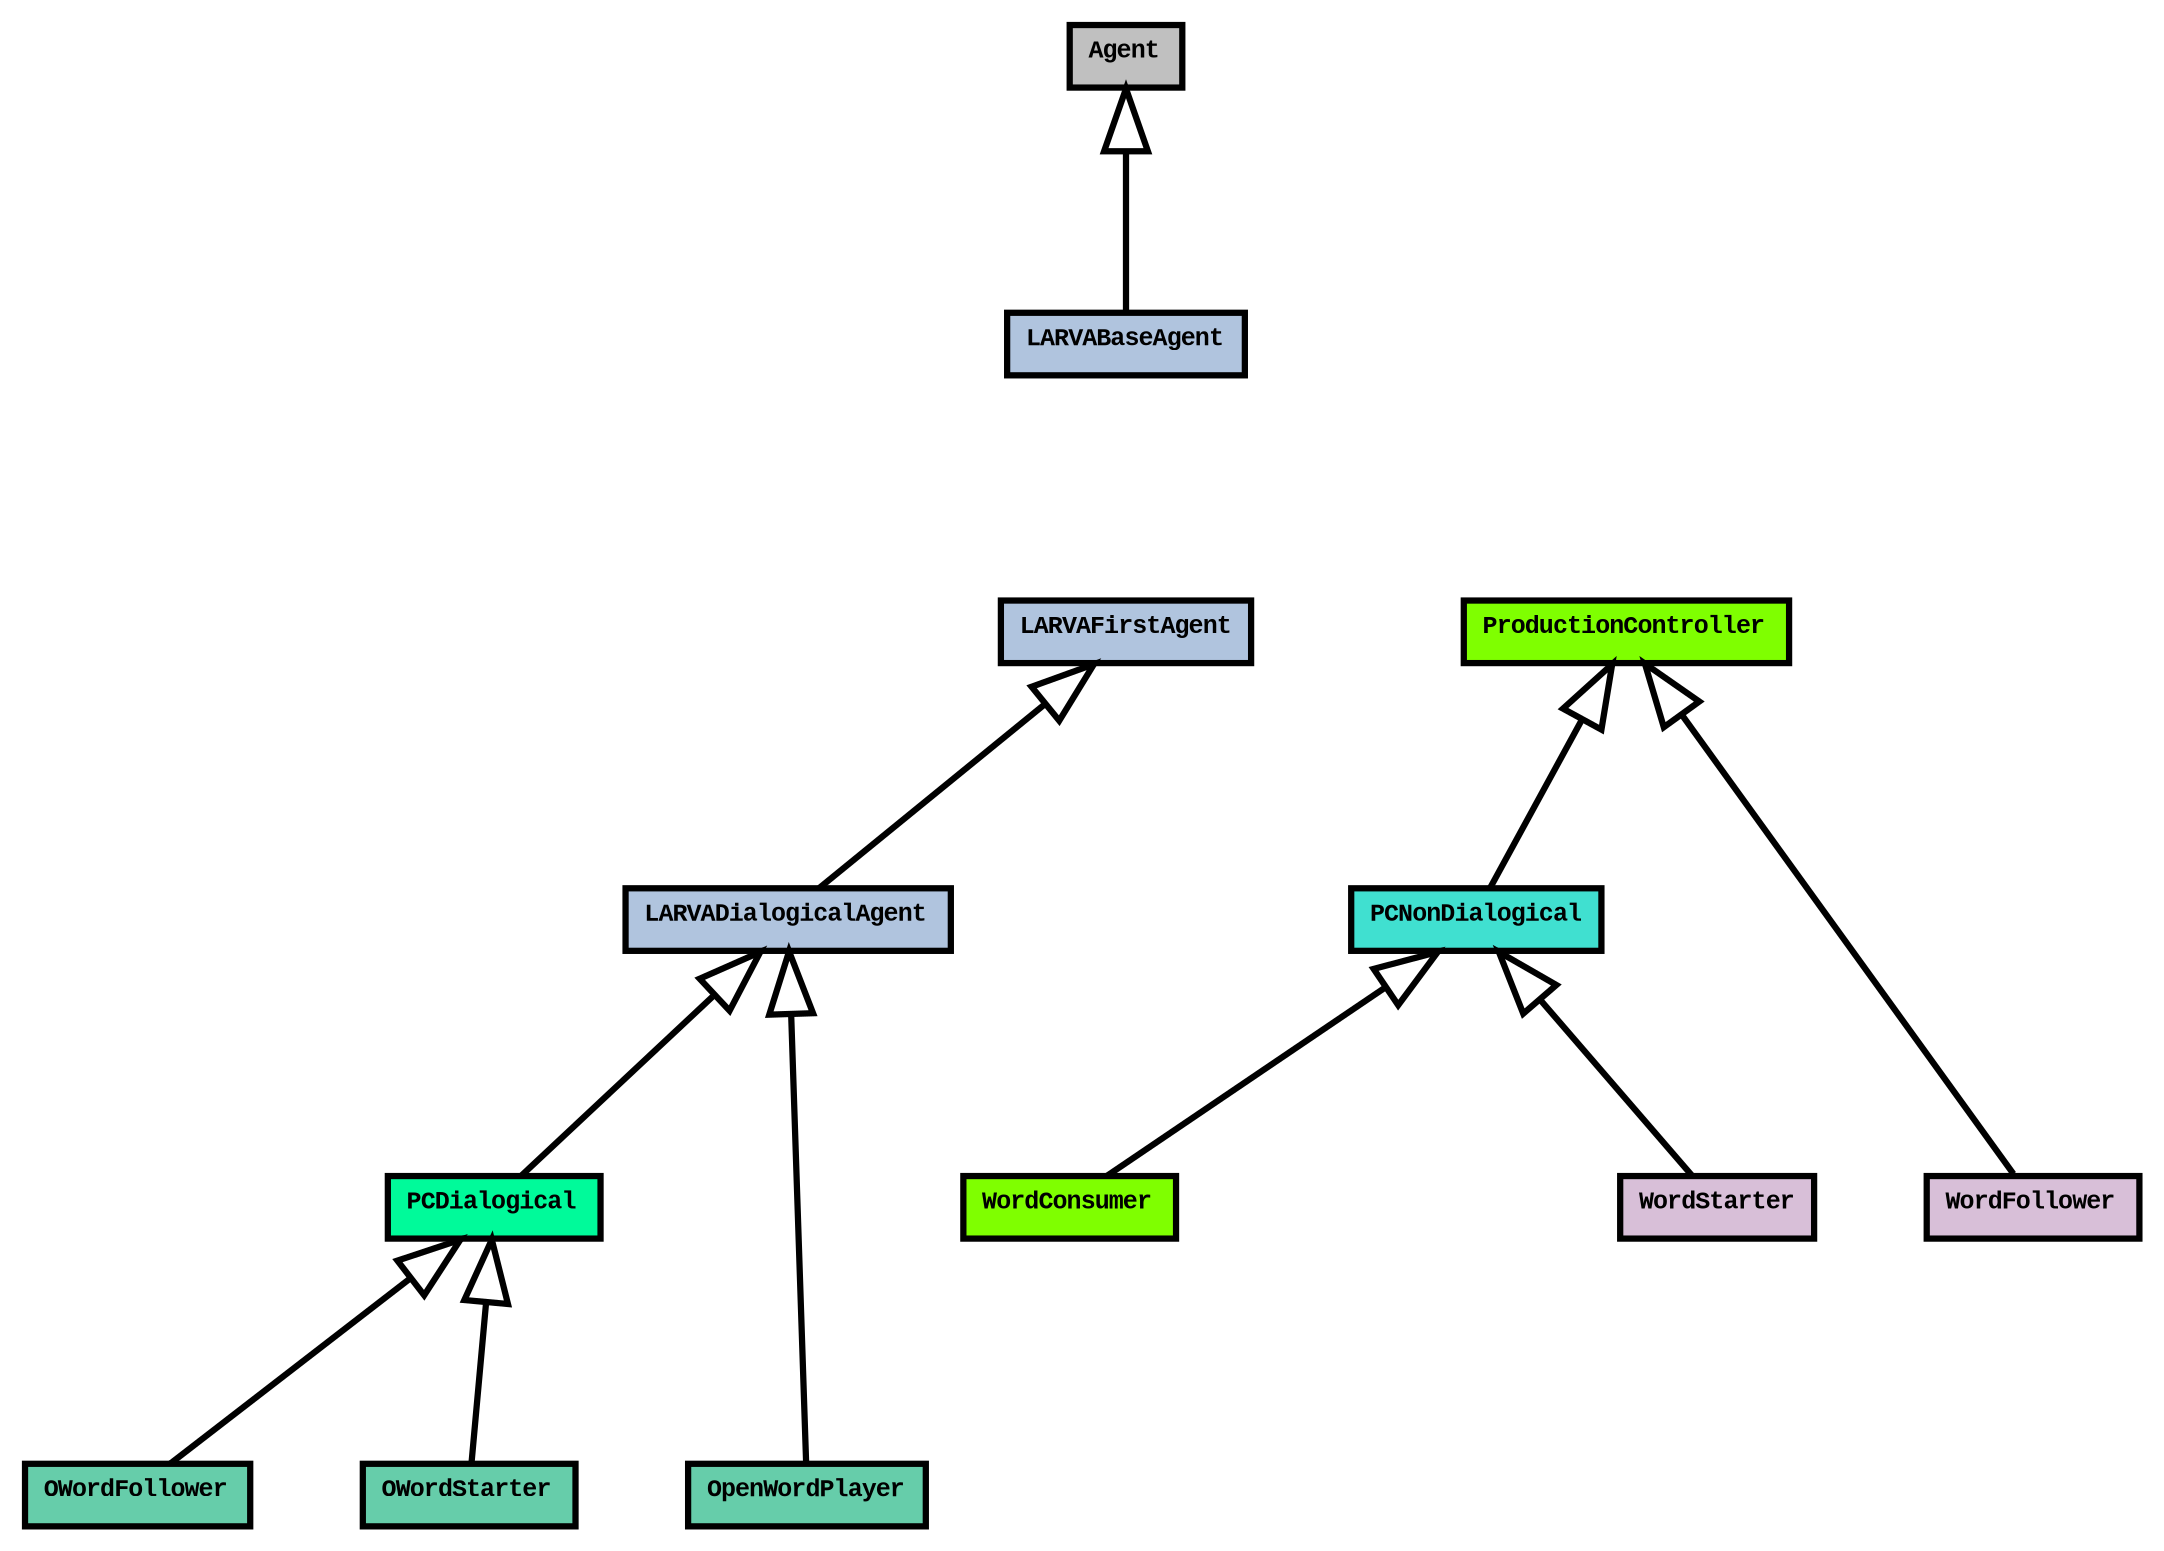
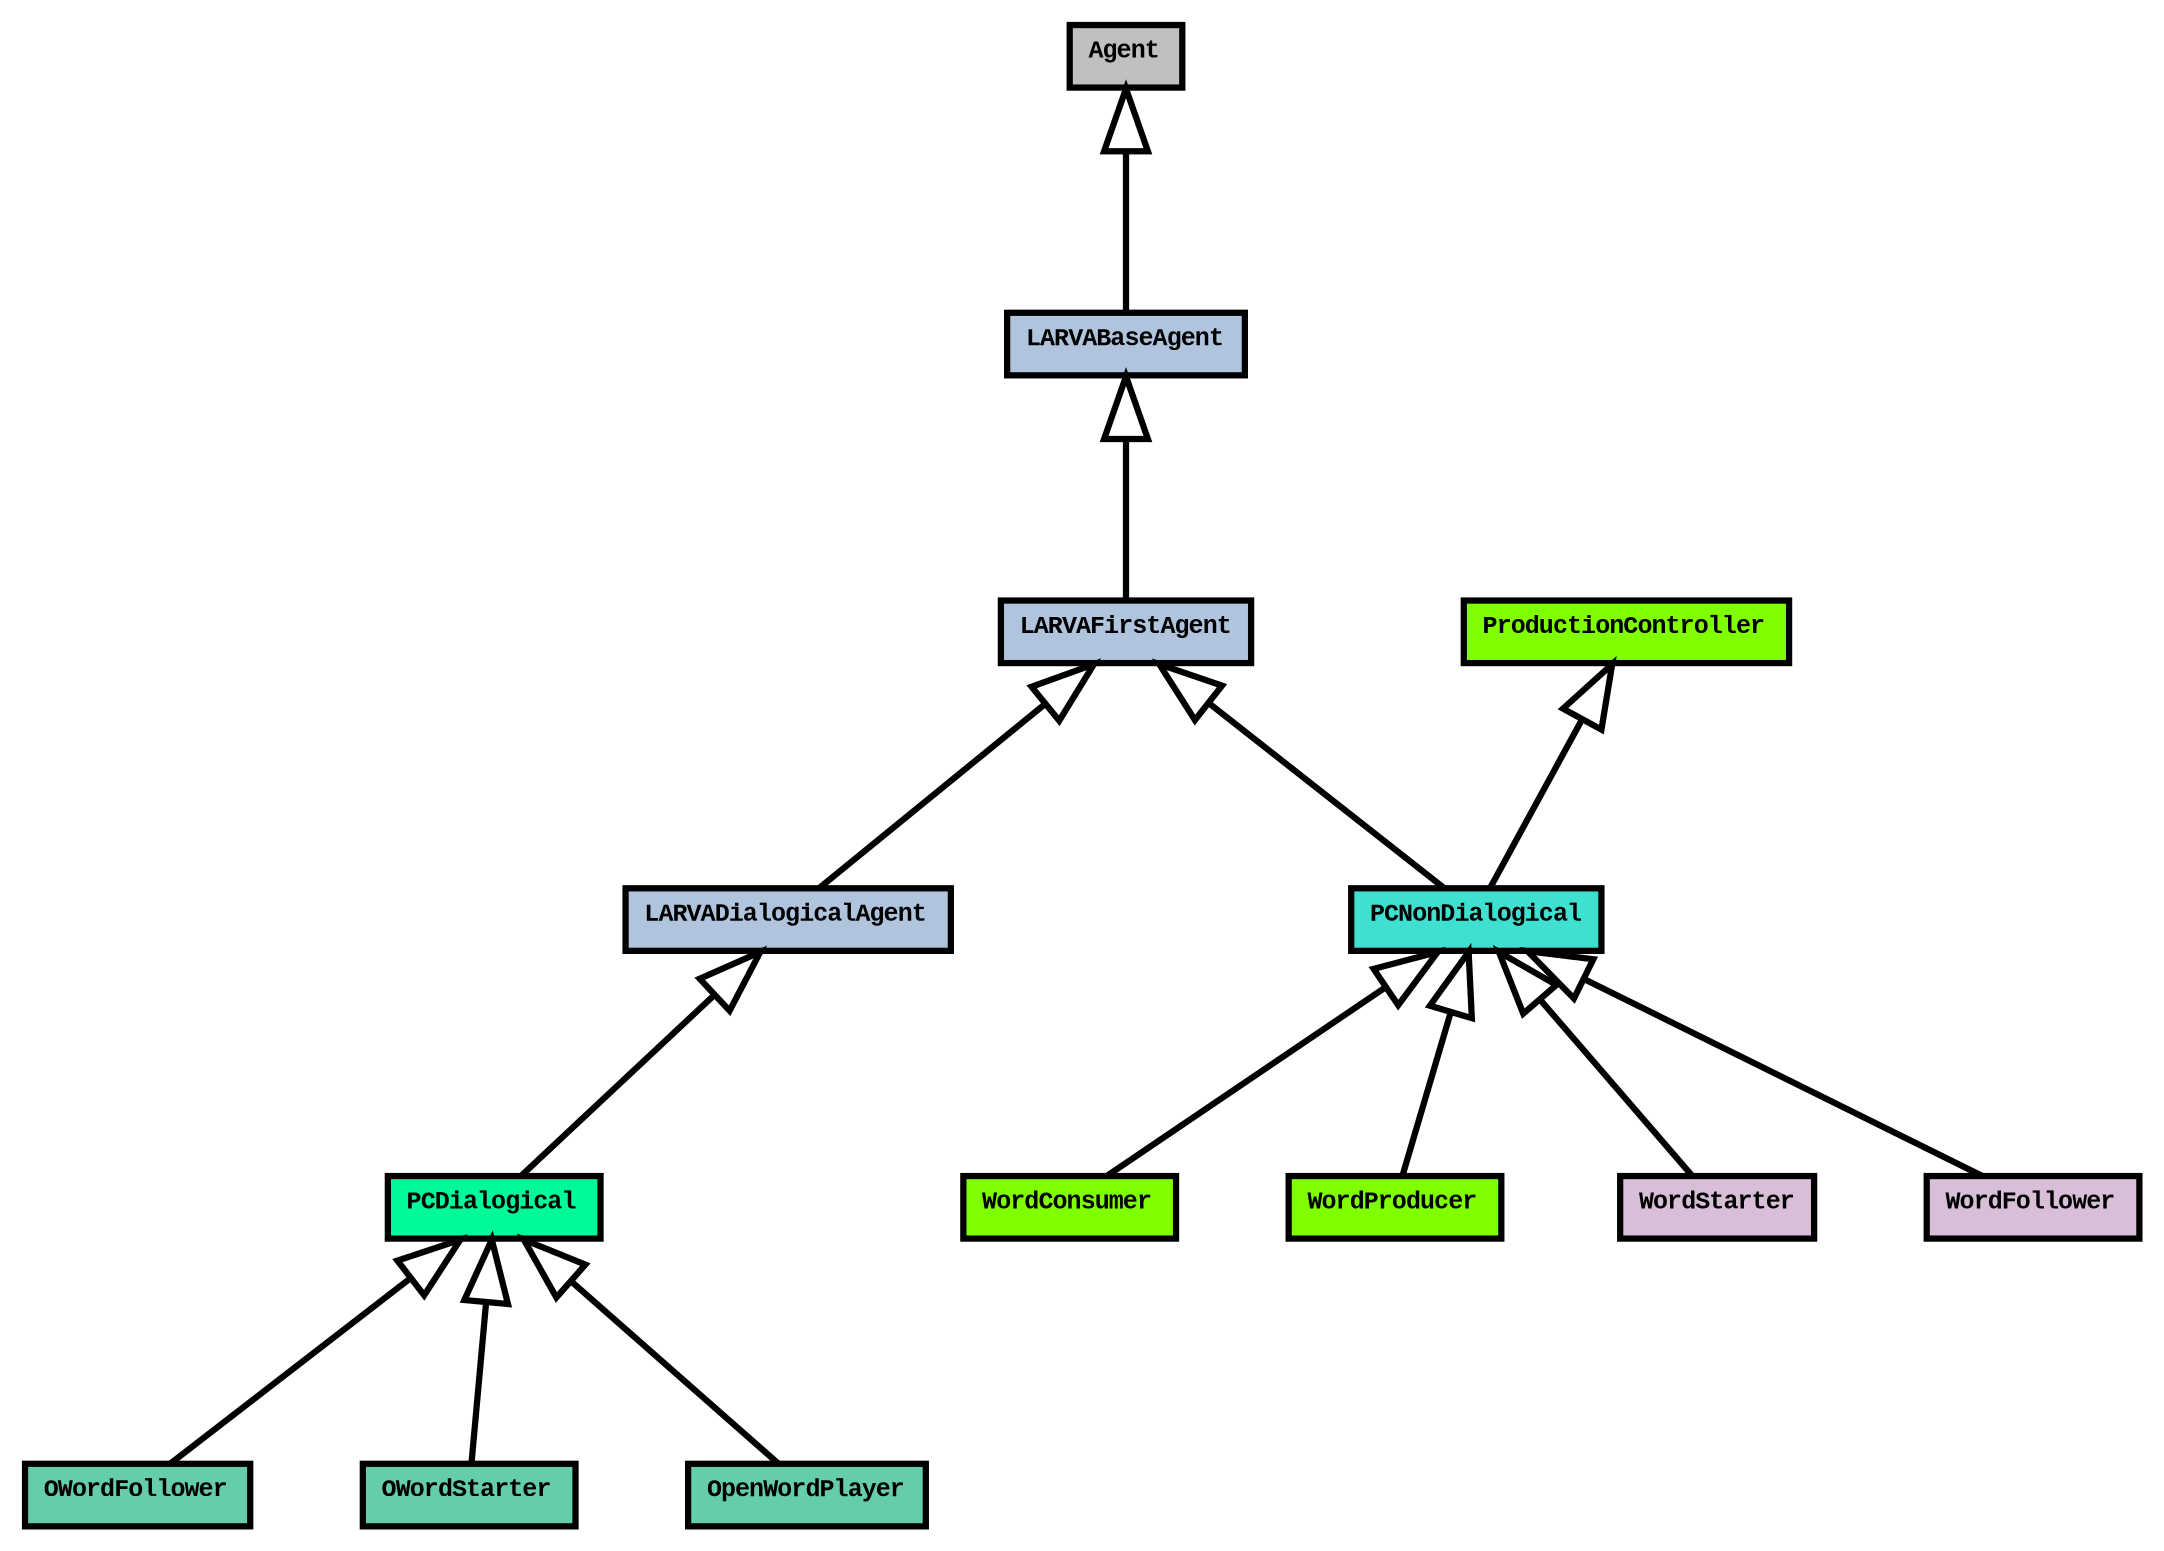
none -> (1126, 520)
none -> (1327, 796)
(1848, 945) -> (1783, 1077)
none -> (1395, 1207)
(799, 1239) -> (675, 1373)
